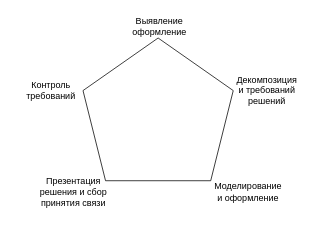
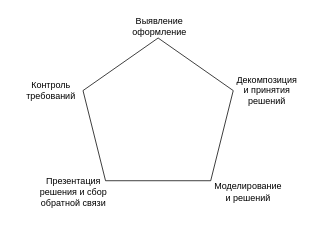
(267, 90) -> (267, 90)
(74, 192) -> (74, 192)
(248, 192) -> (248, 192)
